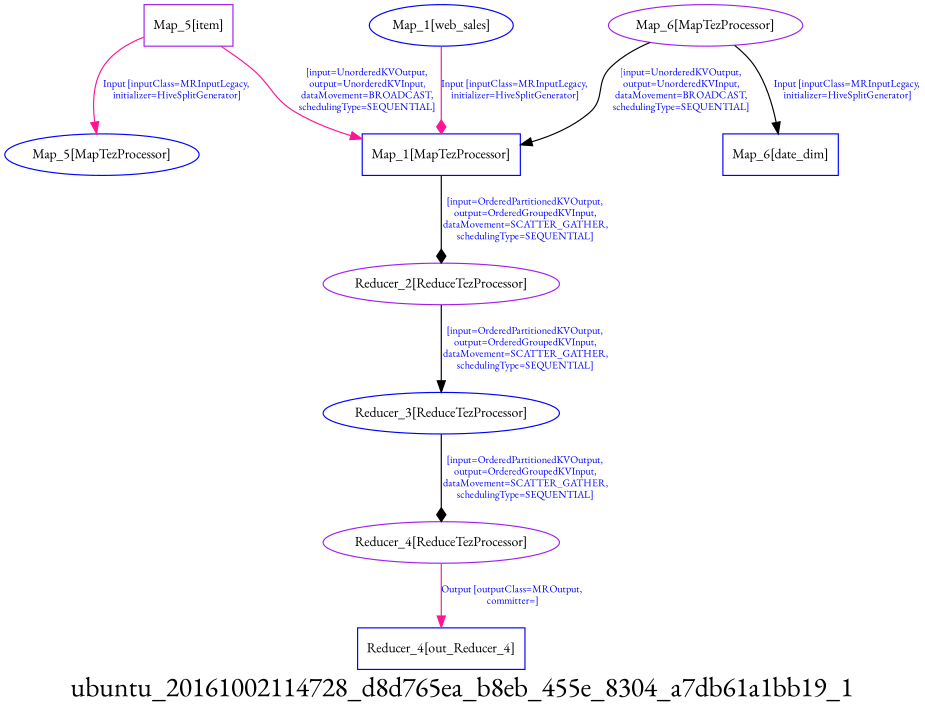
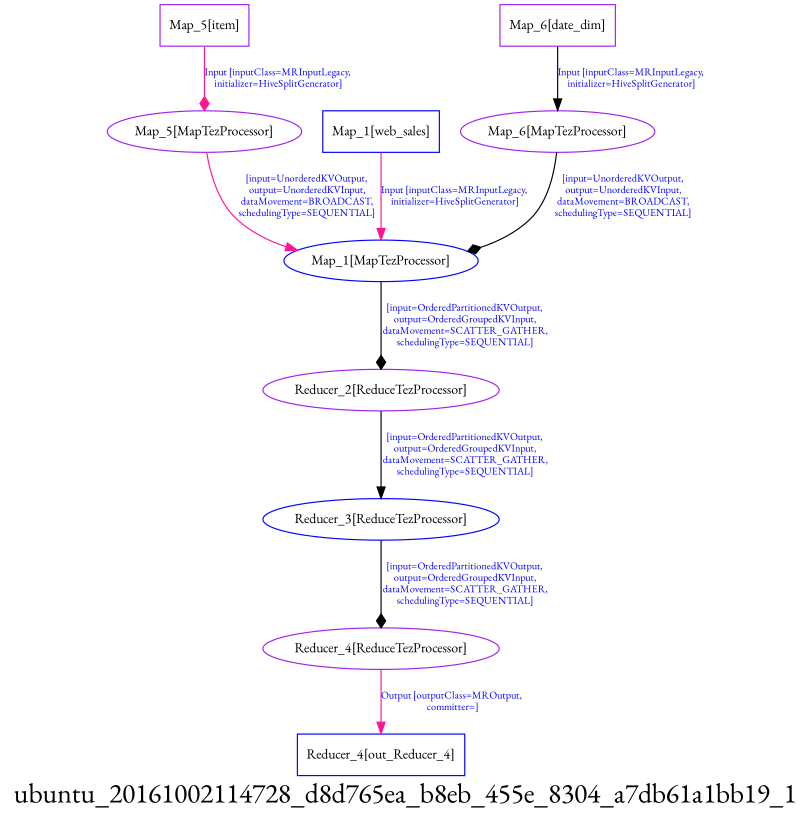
(441, 25) -> (381, 132)
(102, 70) -> (204, 71)
(762, 80) -> (558, 73)
(441, 83) -> (381, 191)
(598, 99) -> (536, 213)
(280, 100) -> (231, 213)
(102, 155) -> (204, 132)
(441, 155) -> (381, 261)
(781, 155) -> (558, 25)
